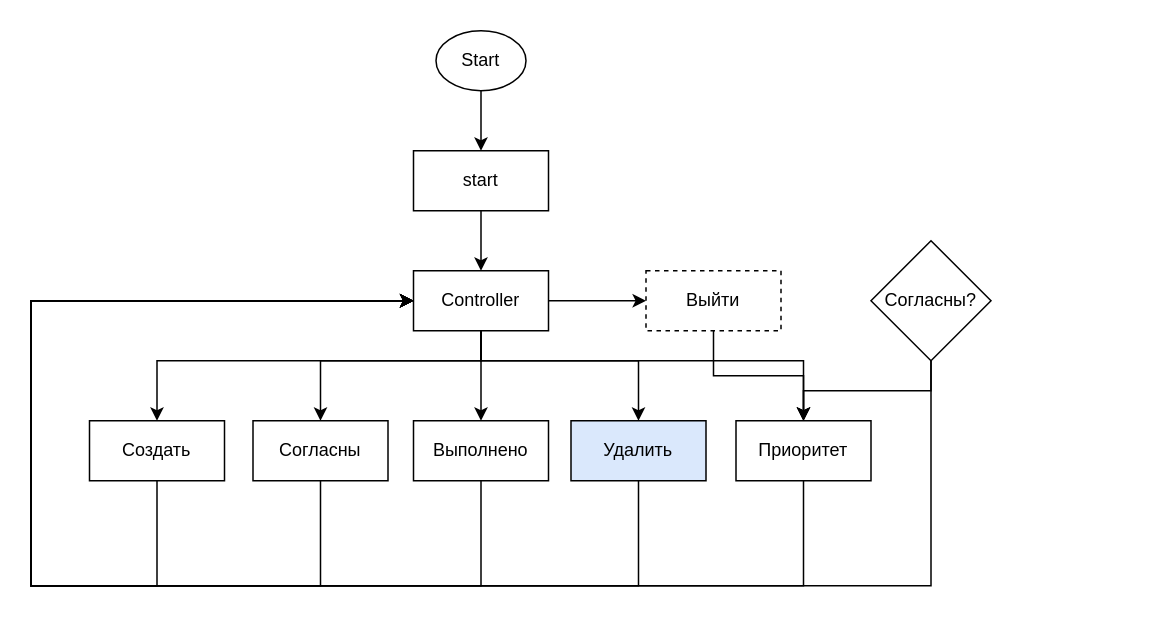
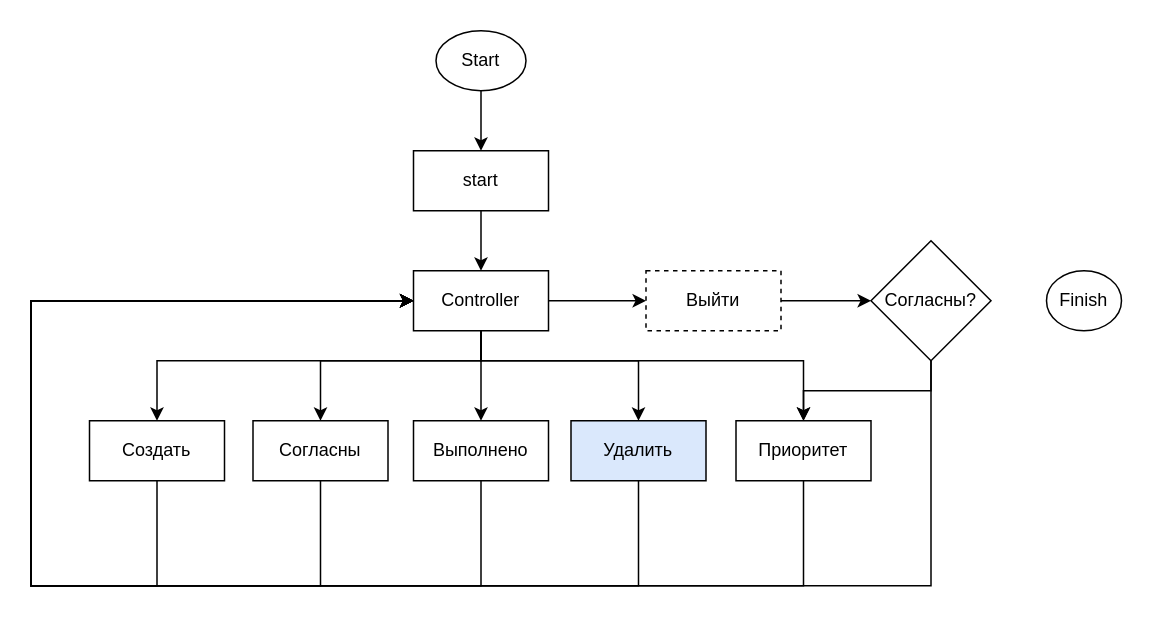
none -> (1084, 301)
(734, 376) -> (821, 301)
